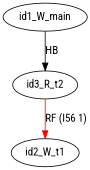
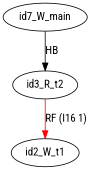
(45, 17) -> (45, 17)
(66, 119) -> (66, 119)
